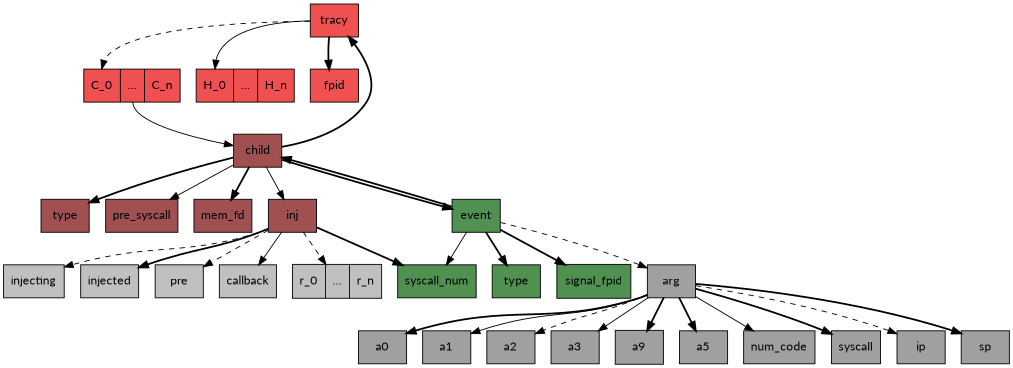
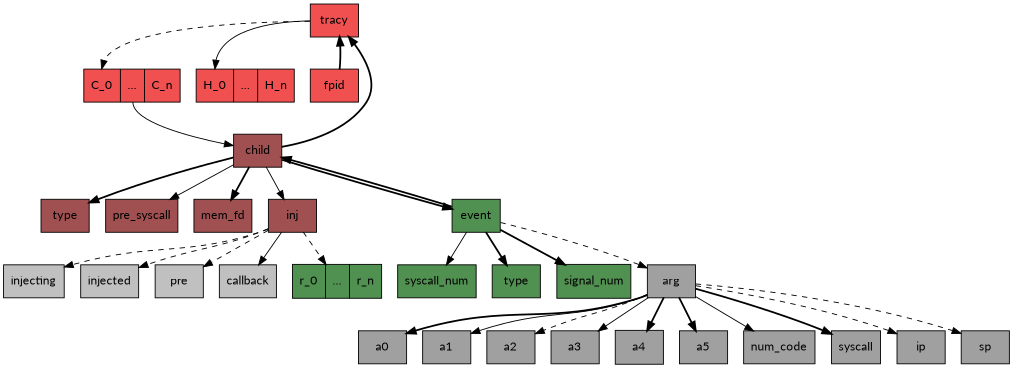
(328, 49) -> (340, 58)
(355, 244) -> none
(187, 253) -> (187, 253)
(337, 281) -> (337, 281)
(594, 281) -> (594, 281)
(825, 301) -> (825, 301)
(639, 347) -> (639, 347)
